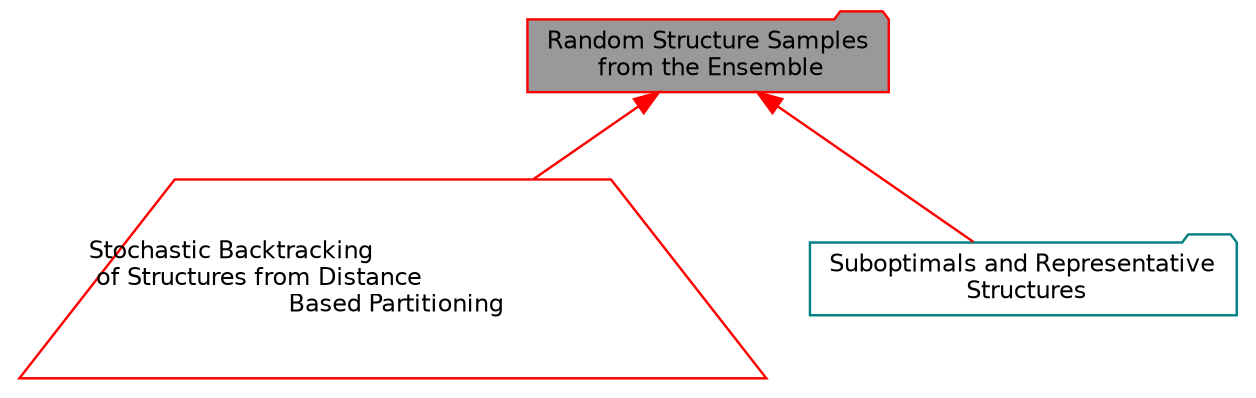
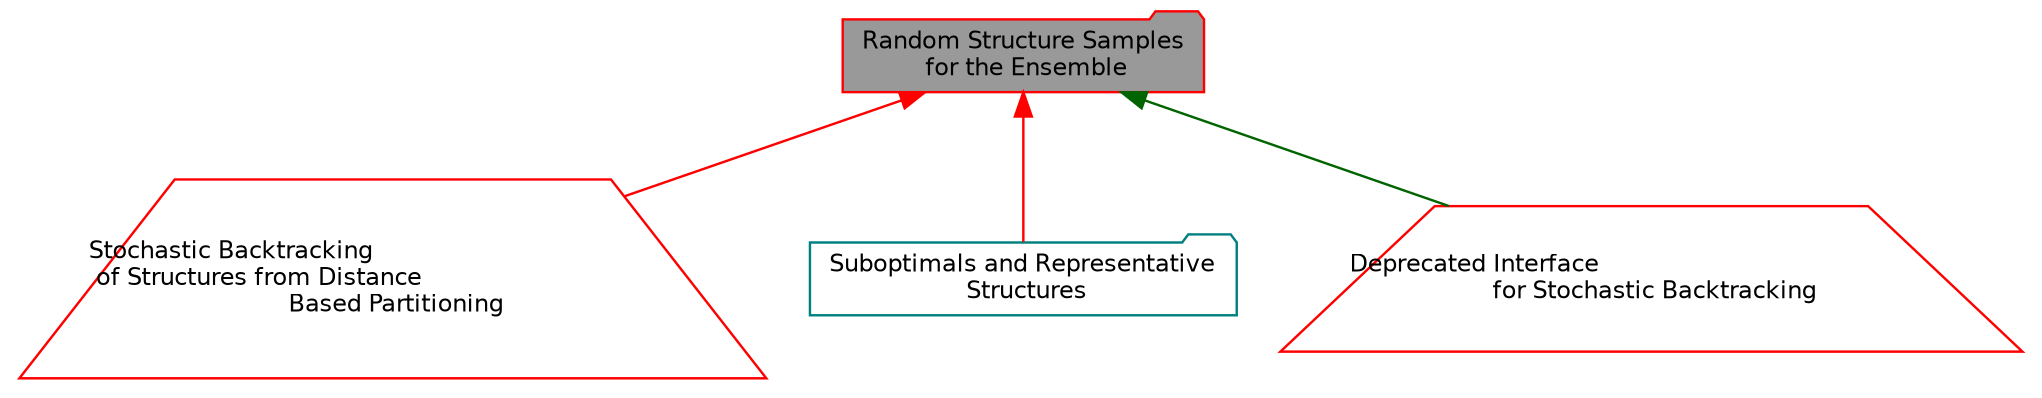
(708, 56) -> (1023, 56)
none -> (1651, 279)
